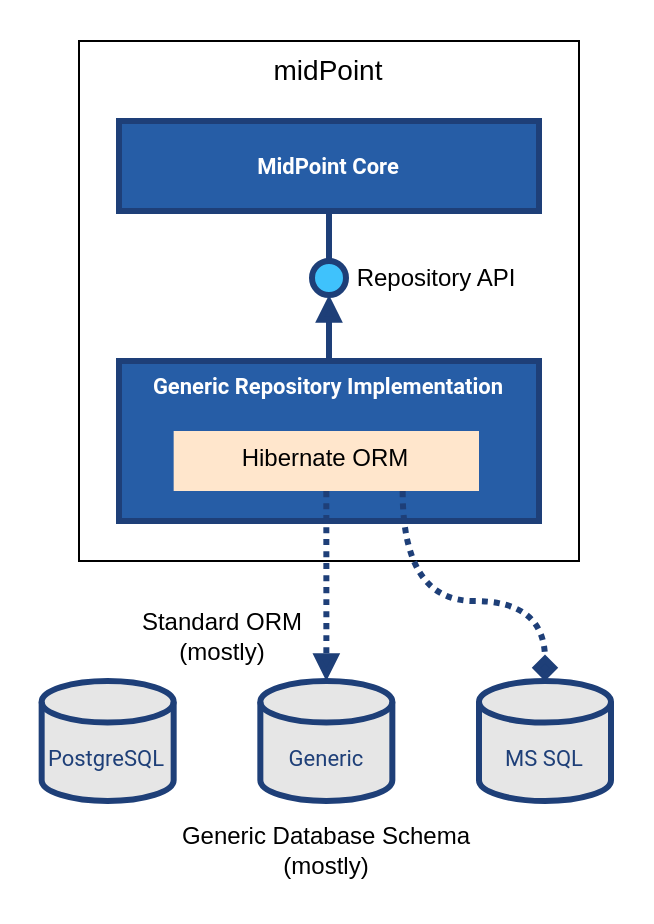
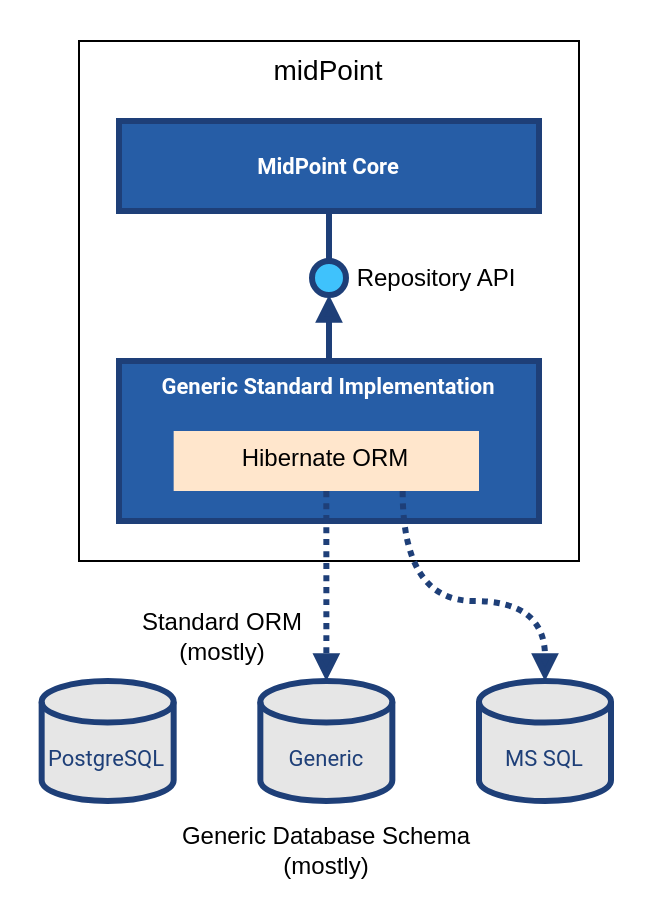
(329, 388) -> (329, 388)
(543, 640) -> (541, 634)
